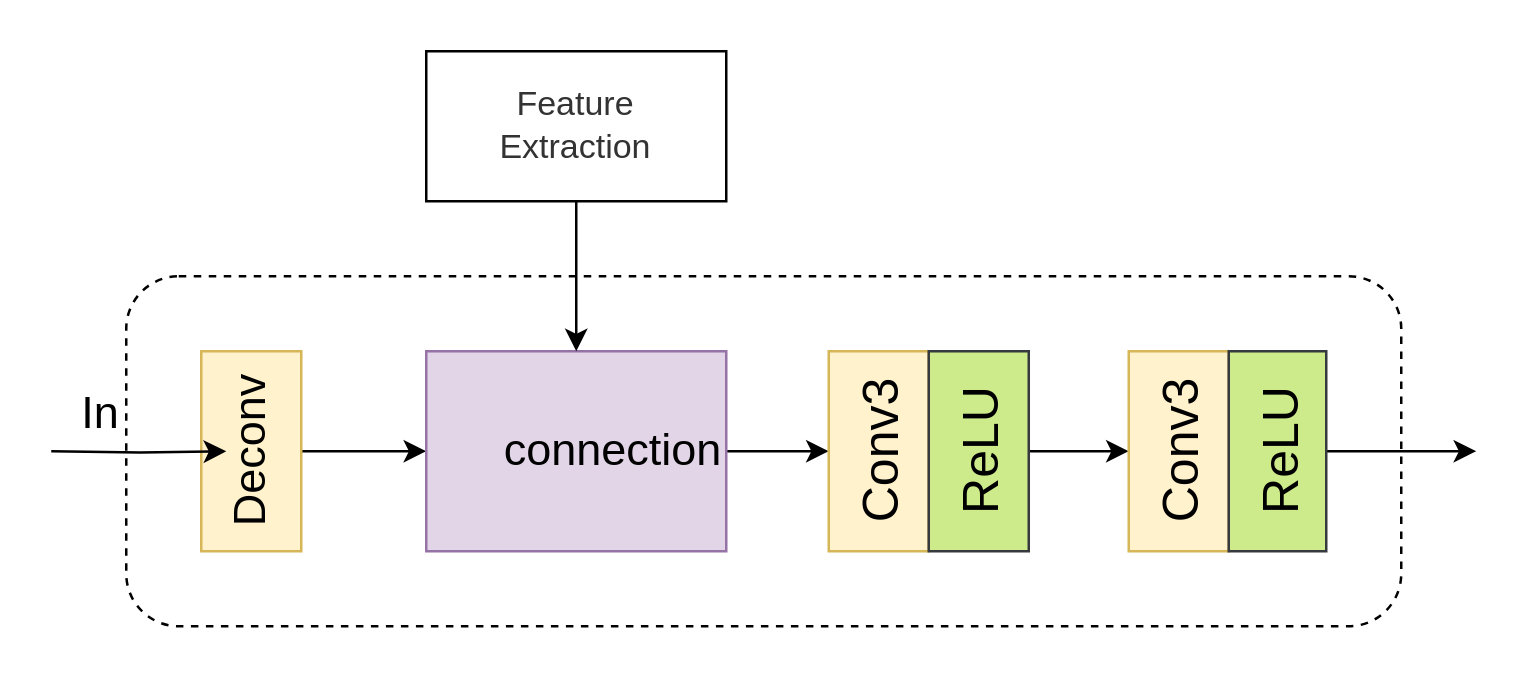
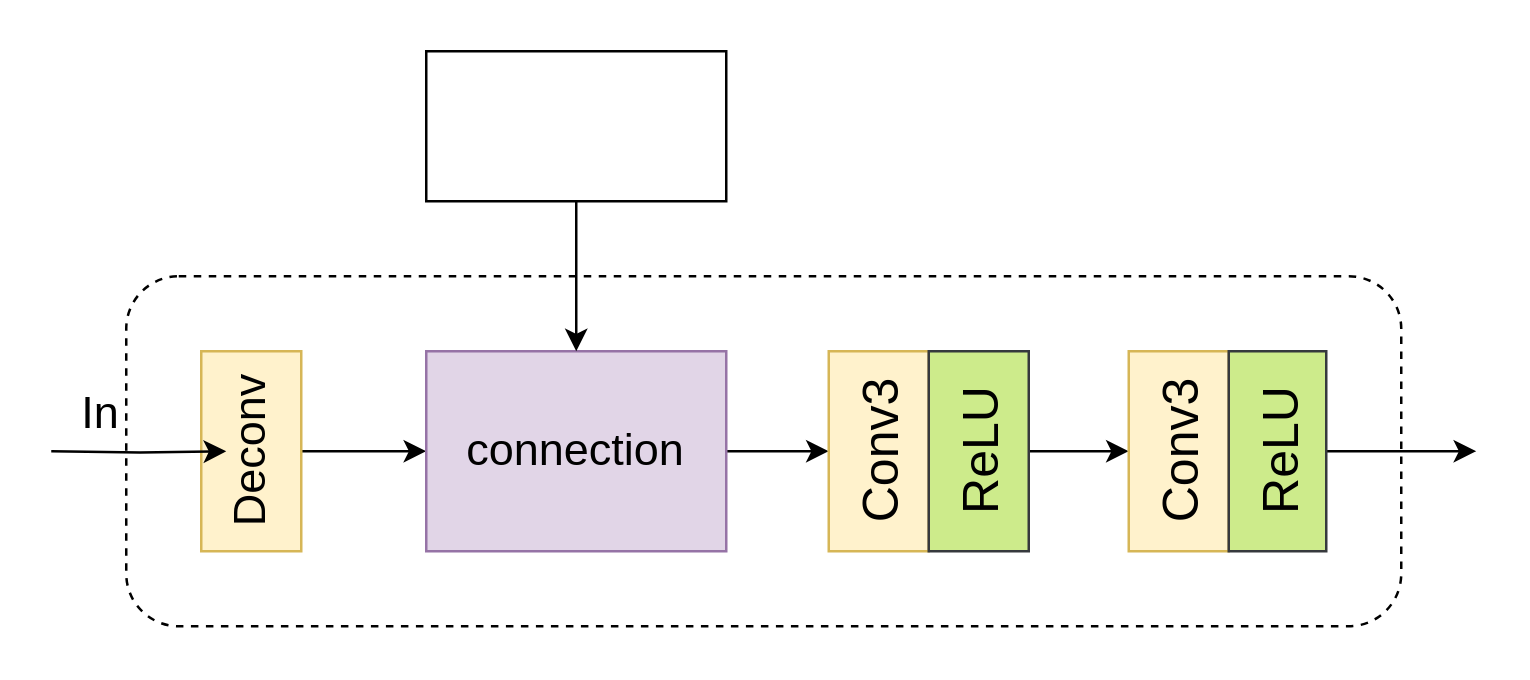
(576, 126) -> none
(614, 451) -> (576, 451)
